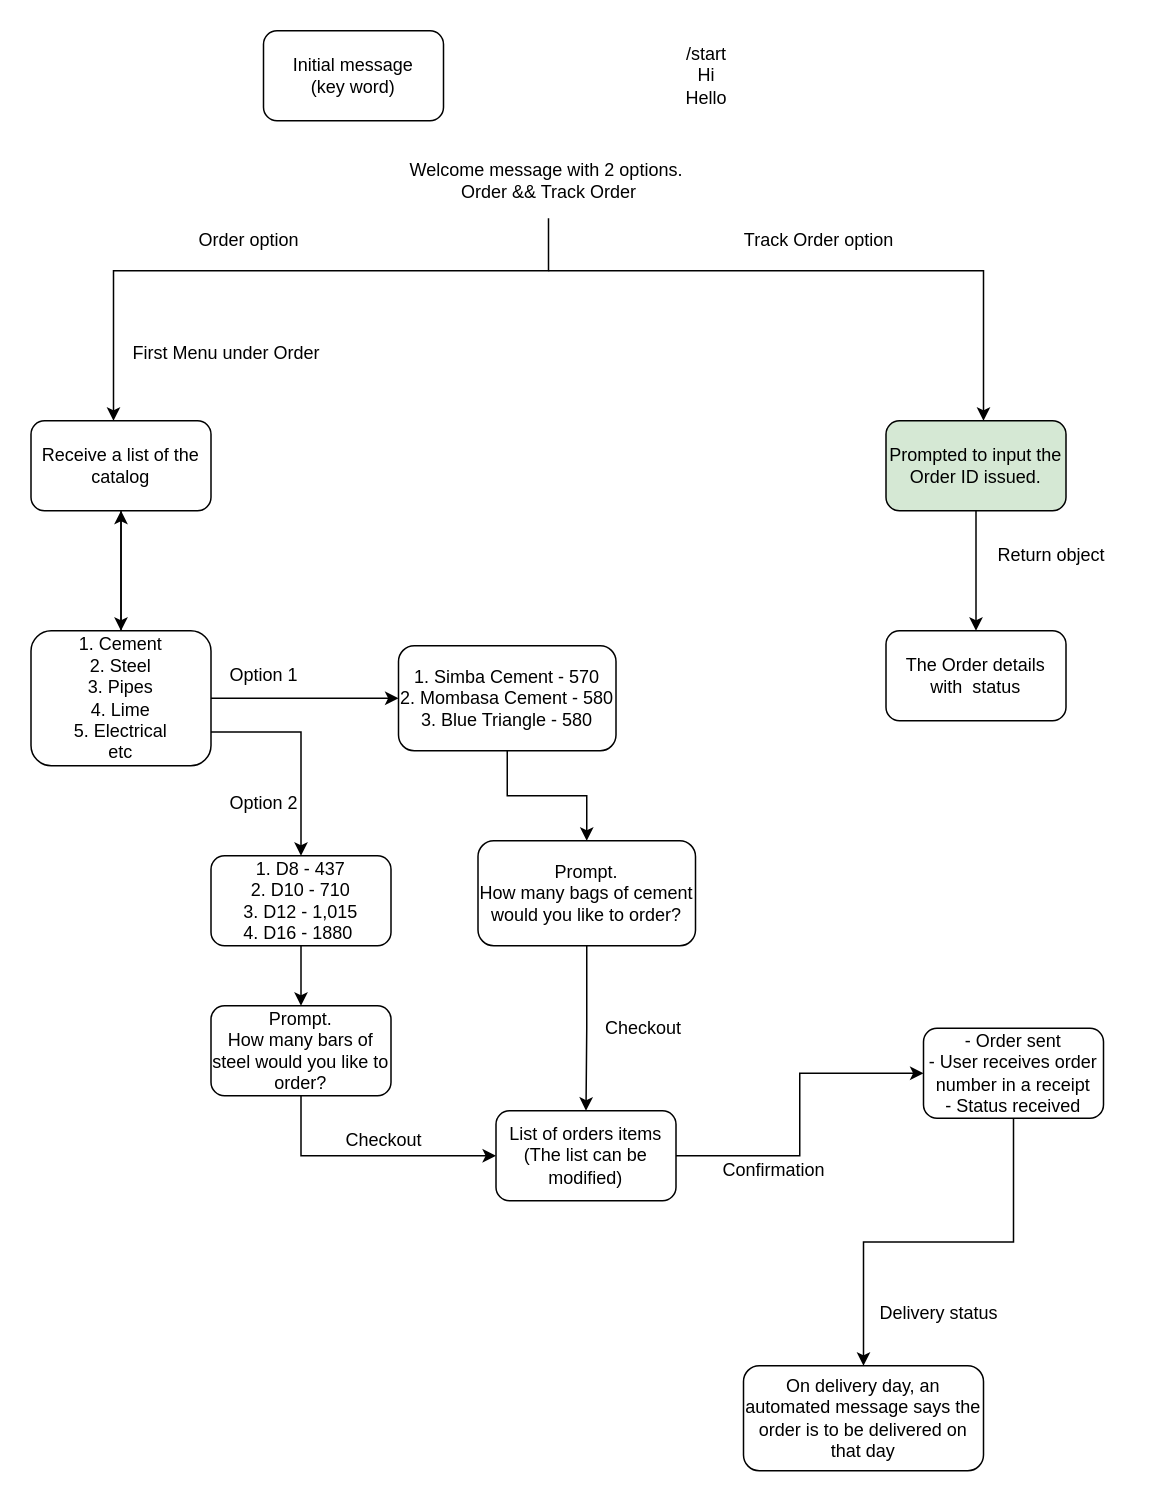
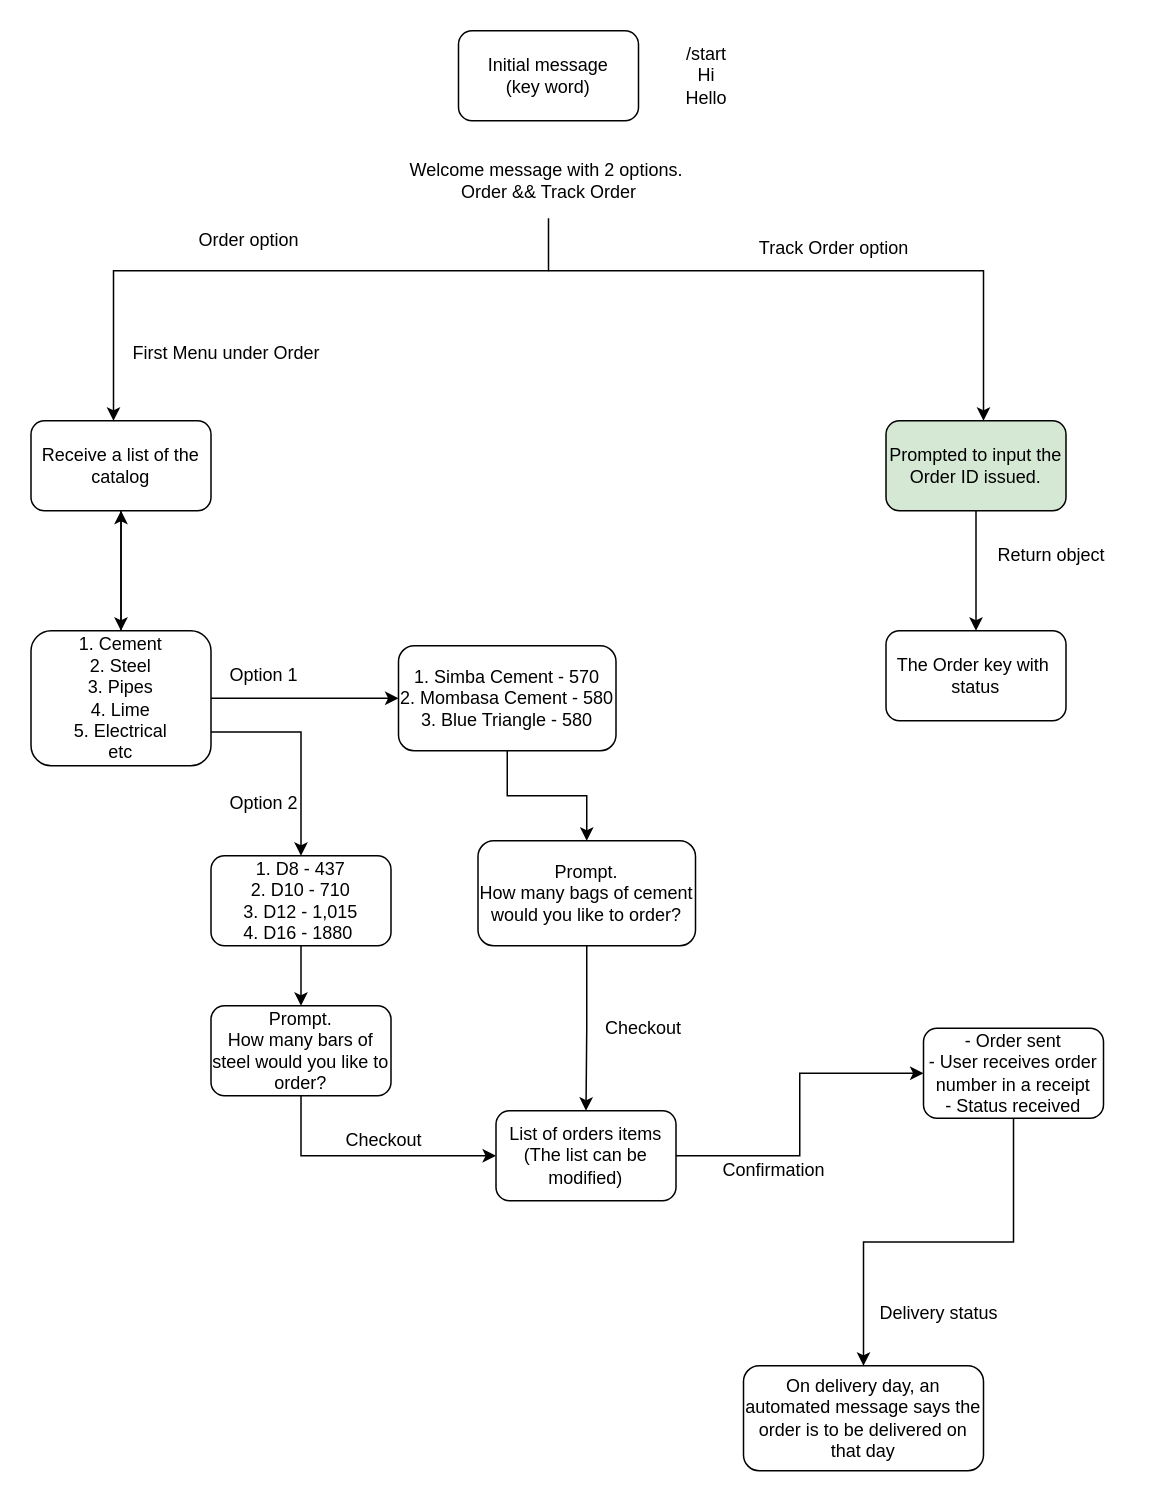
(353, 76) -> (548, 76)
(818, 241) -> (833, 248)
(976, 676) -> (976, 676)
